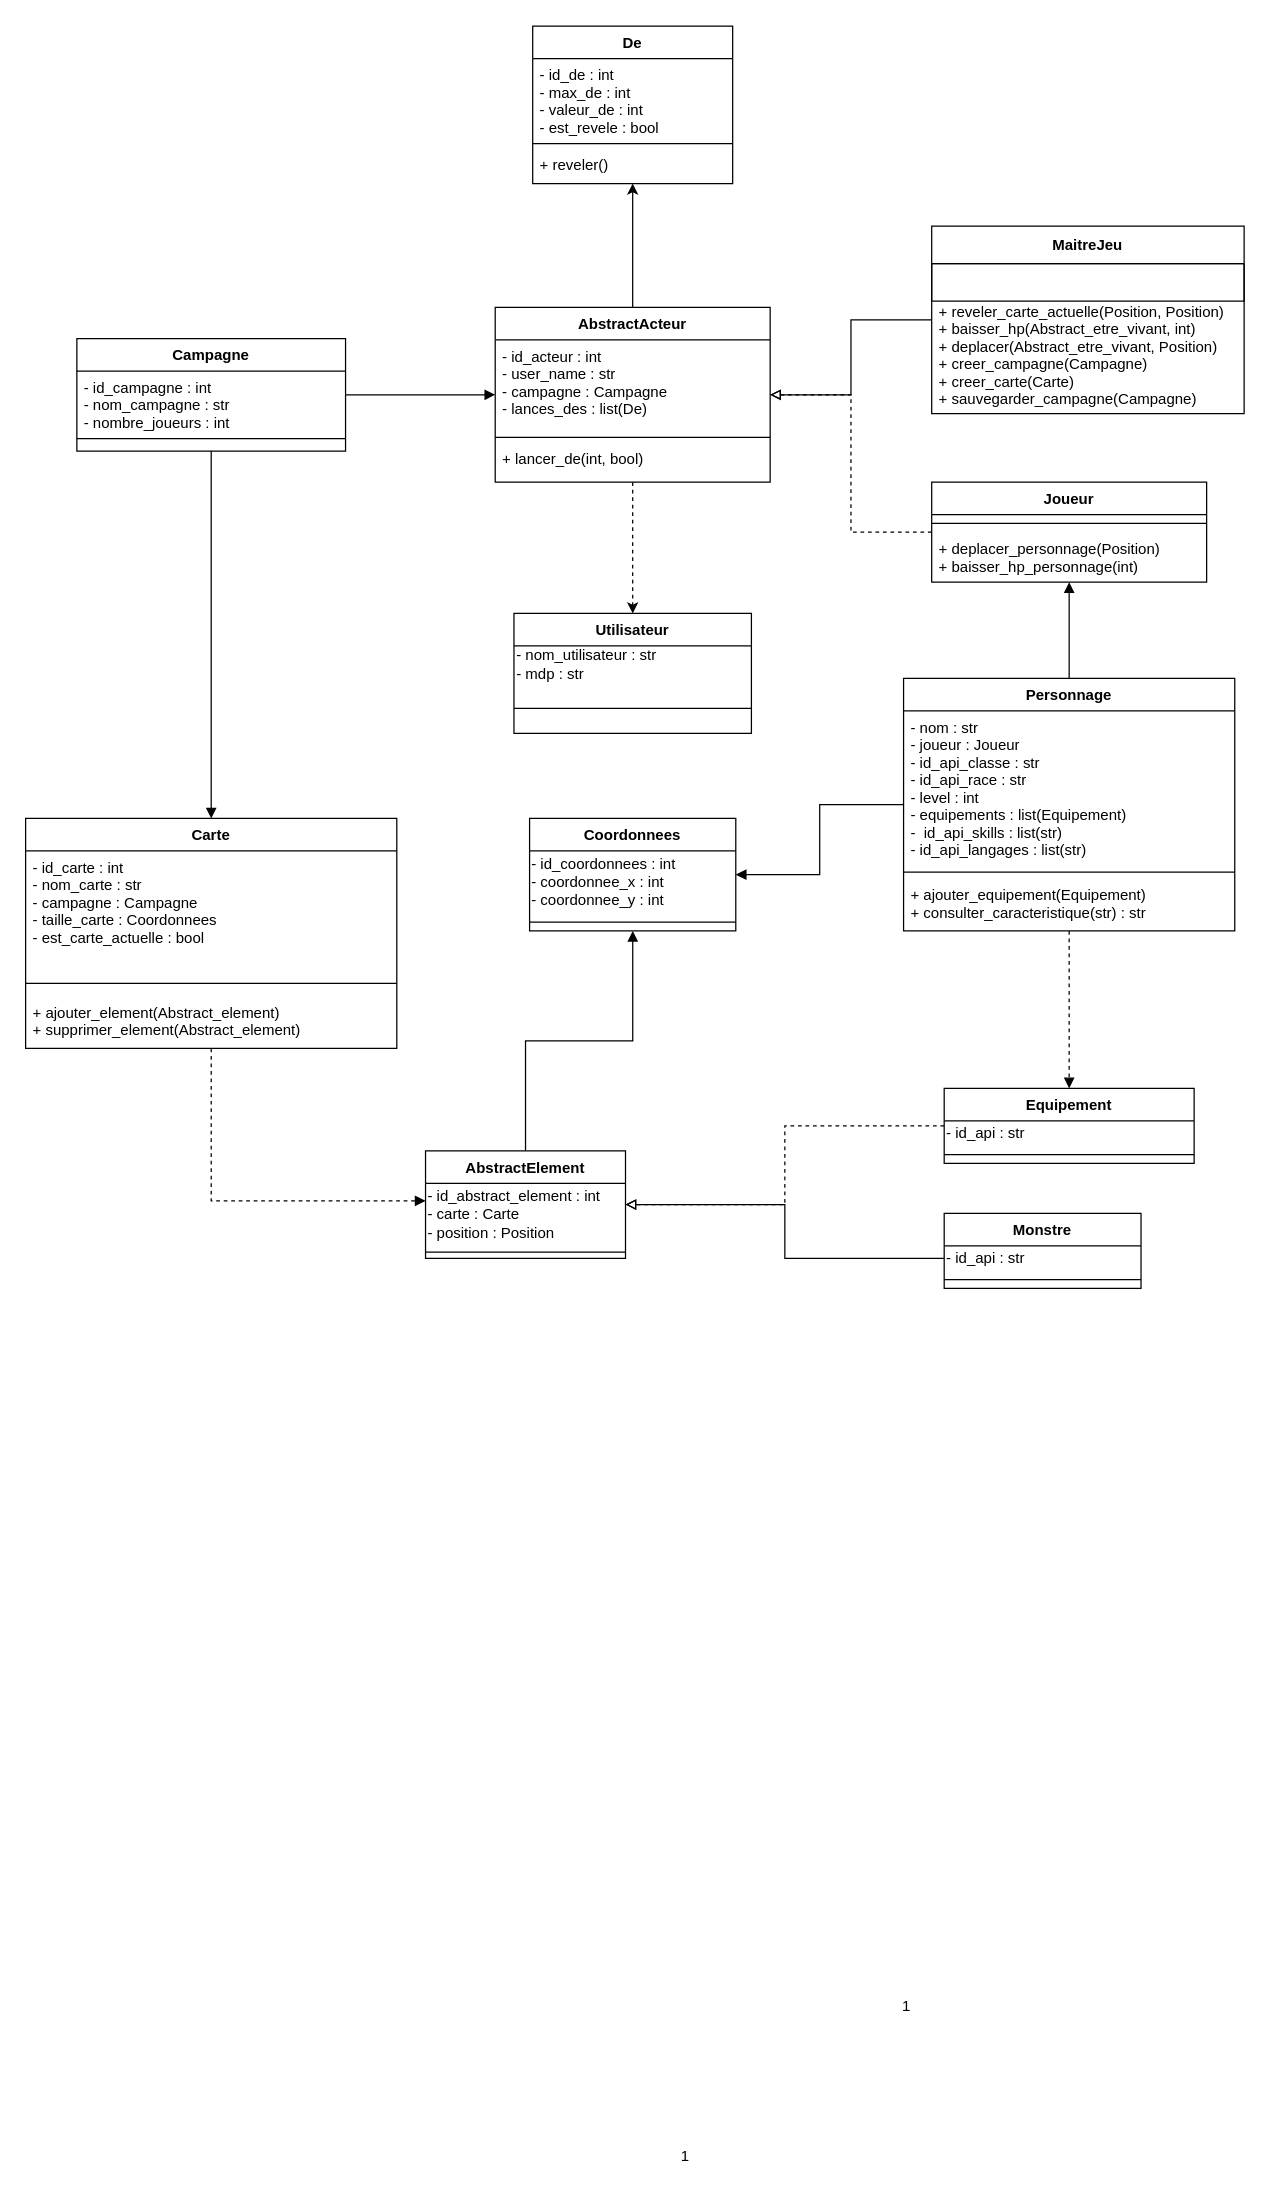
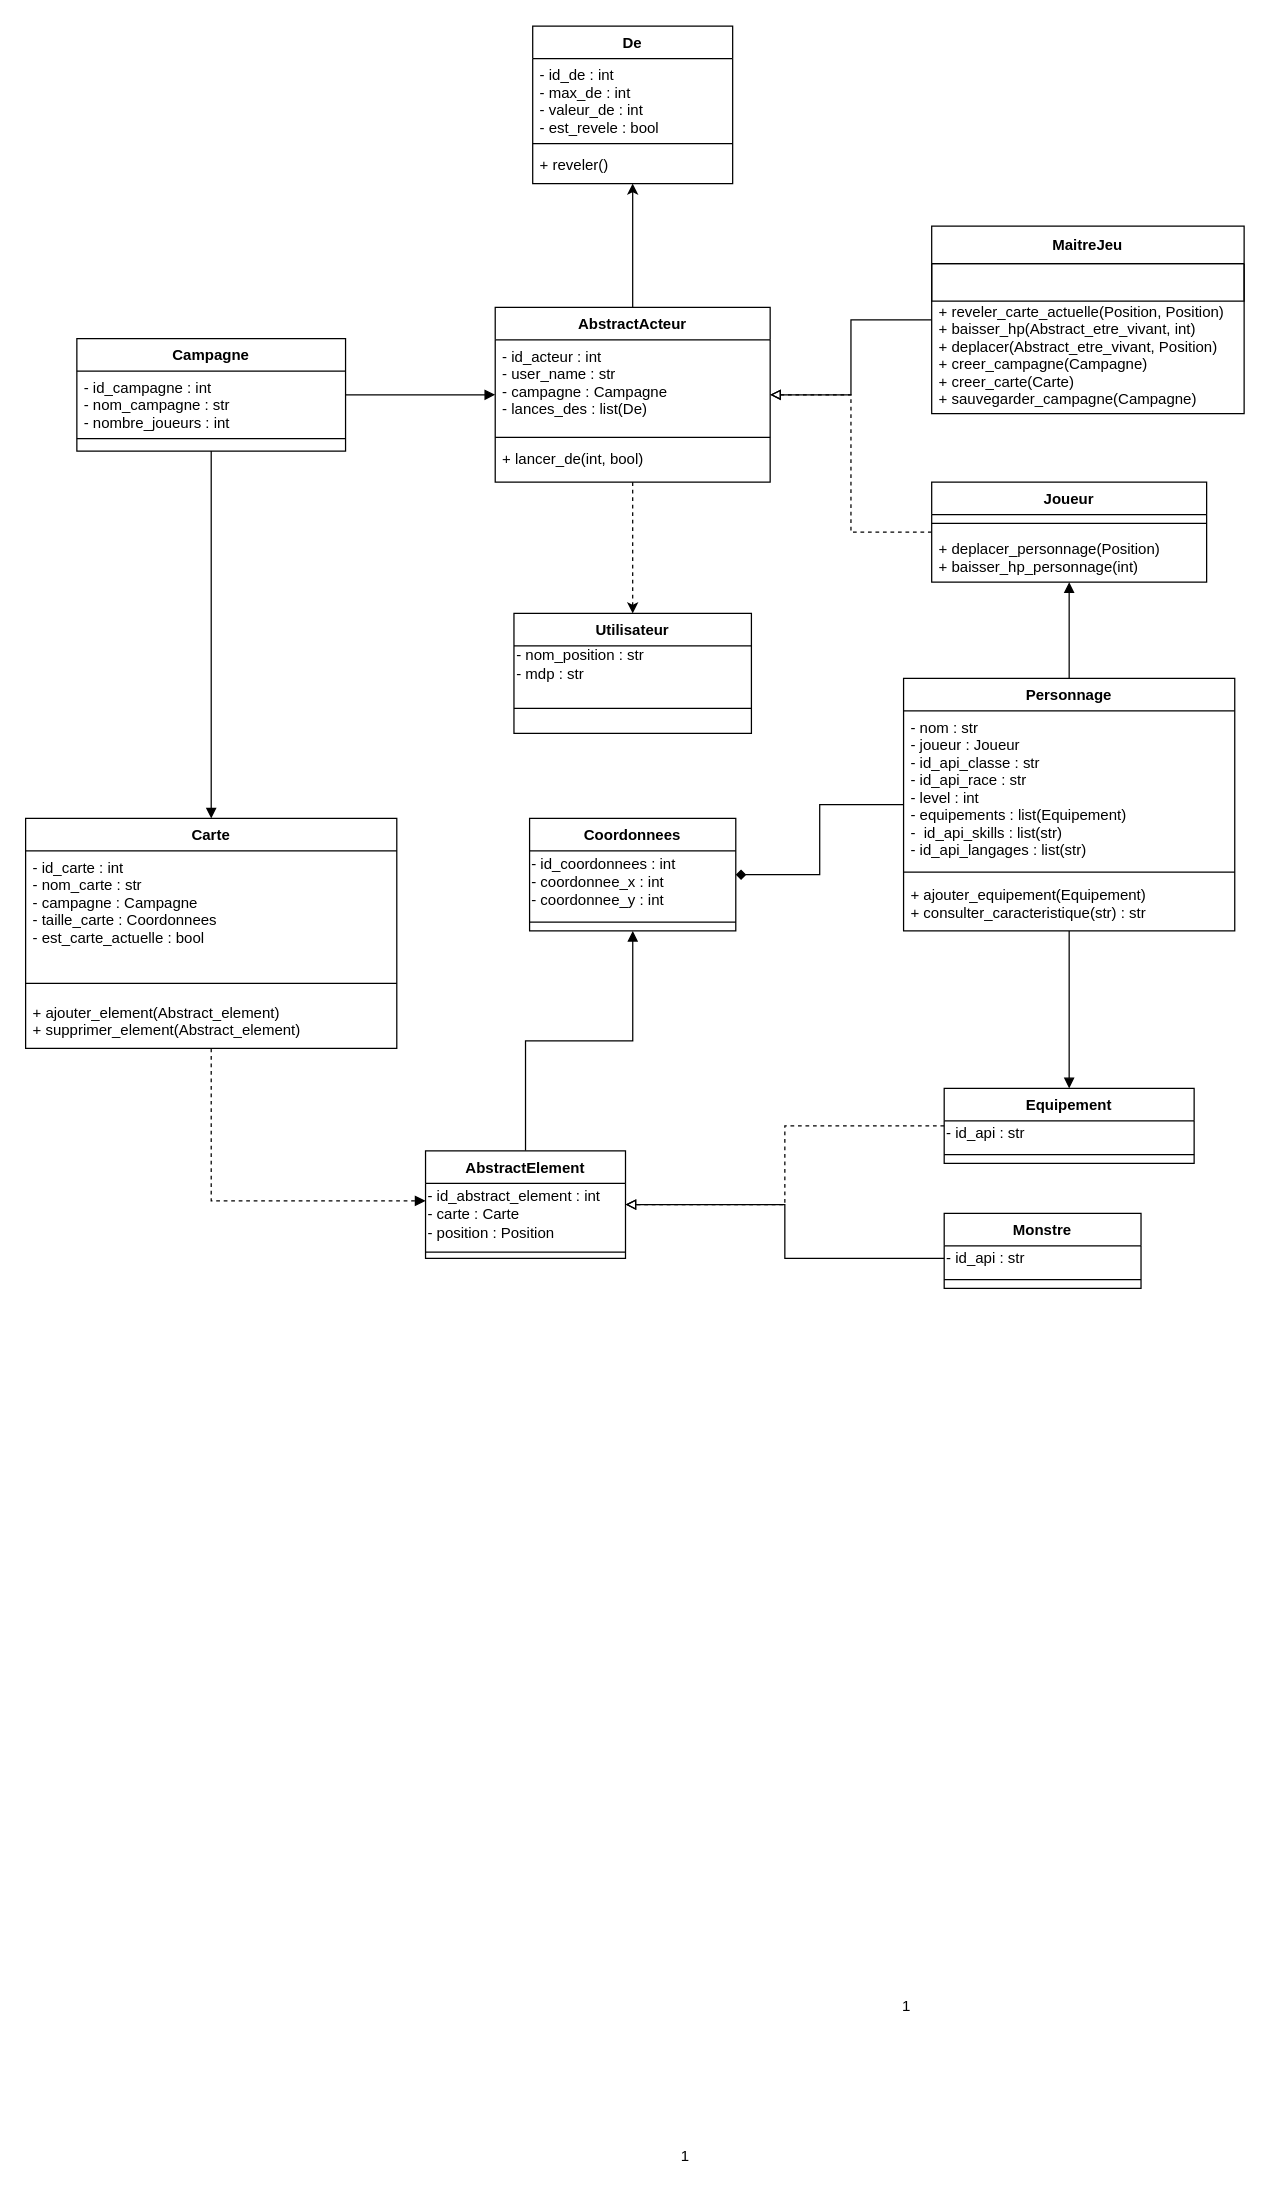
(600, 664) -> (589, 664)
(747, 874) -> (747, 874)
(1069, 1003) -> (1069, 1003)
